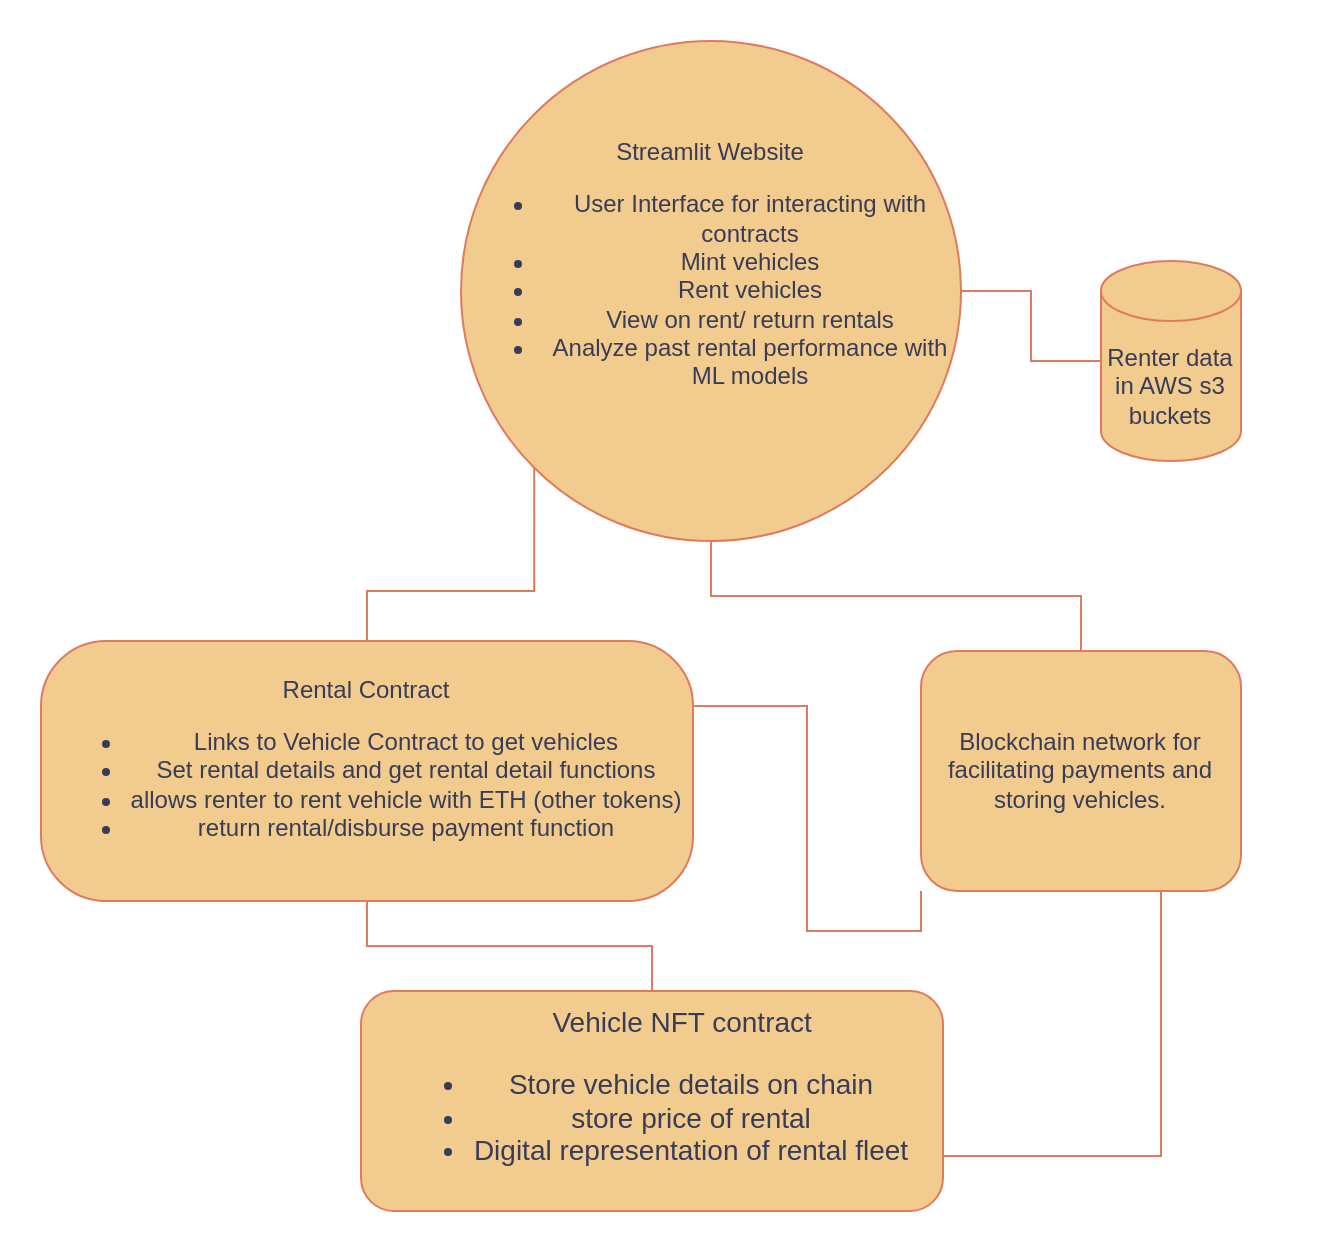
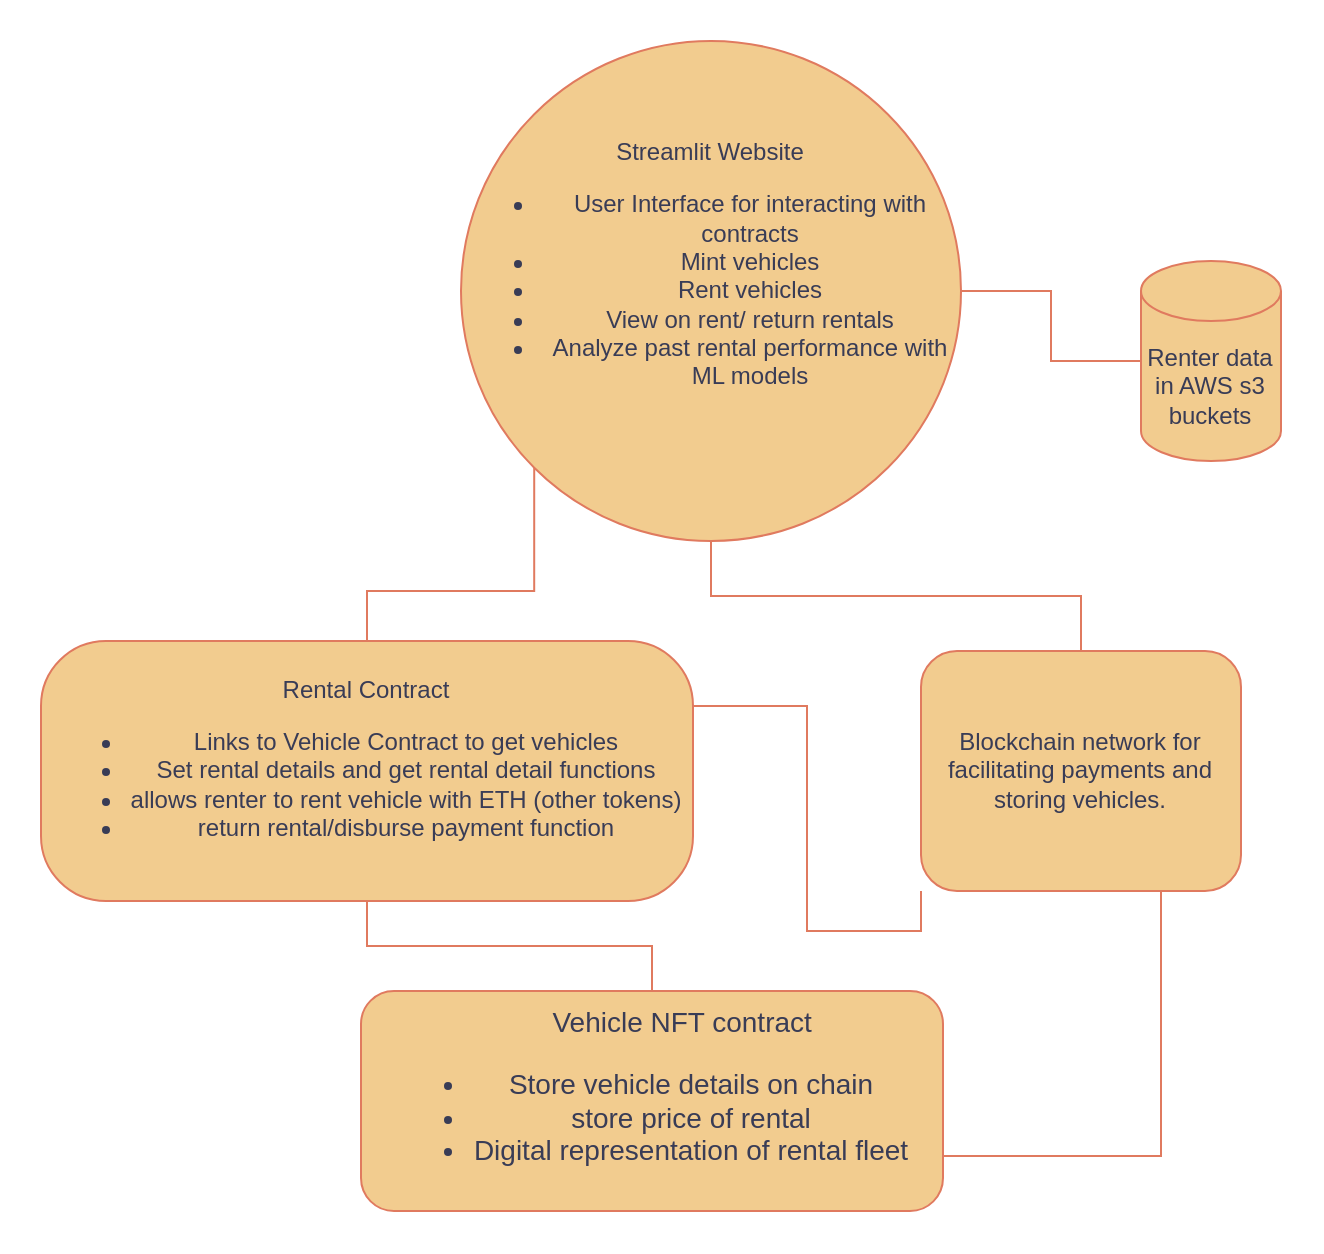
(1171, 361) -> (1211, 361)
